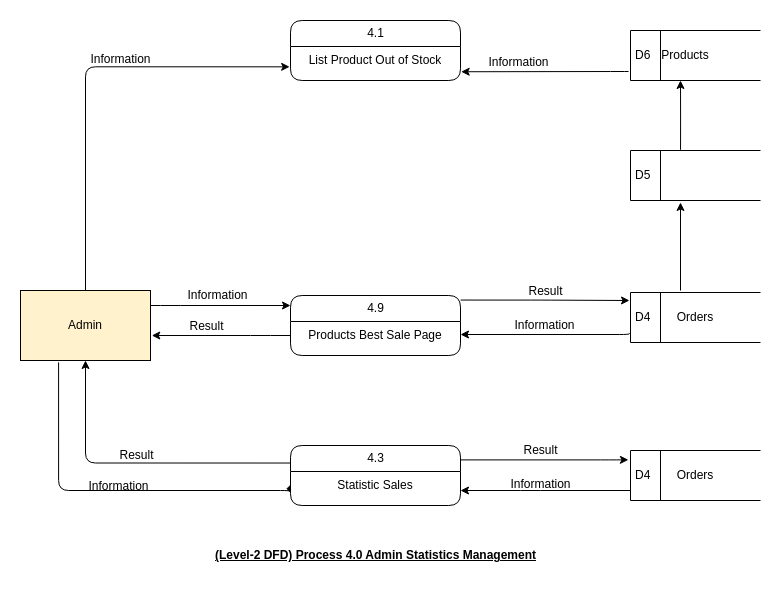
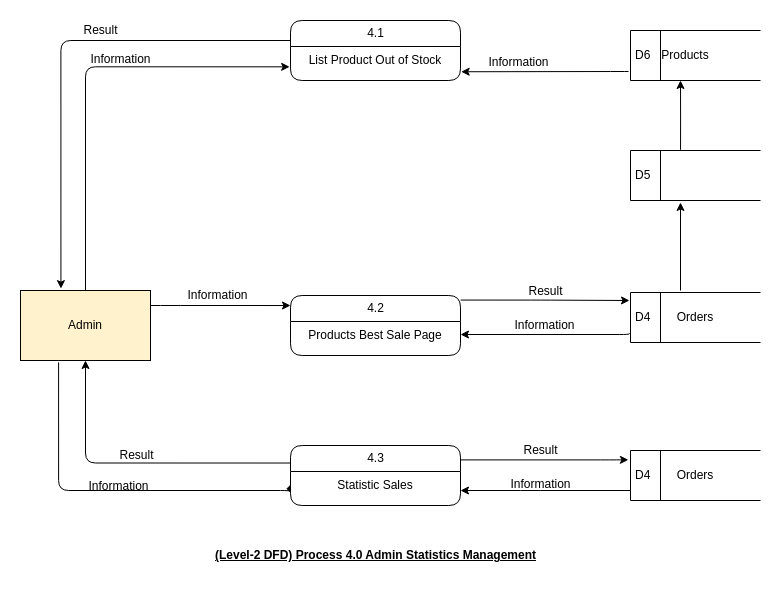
none -> (61, 52)
(376, 309) -> (376, 309)
(224, 336) -> none
